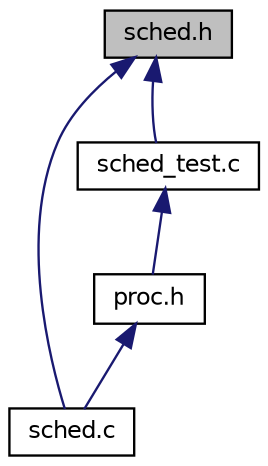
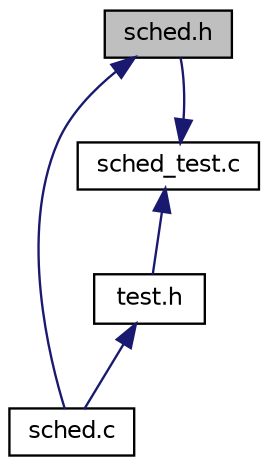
(153, 112) -> (184, 88)
(149, 299) -> (149, 299)
